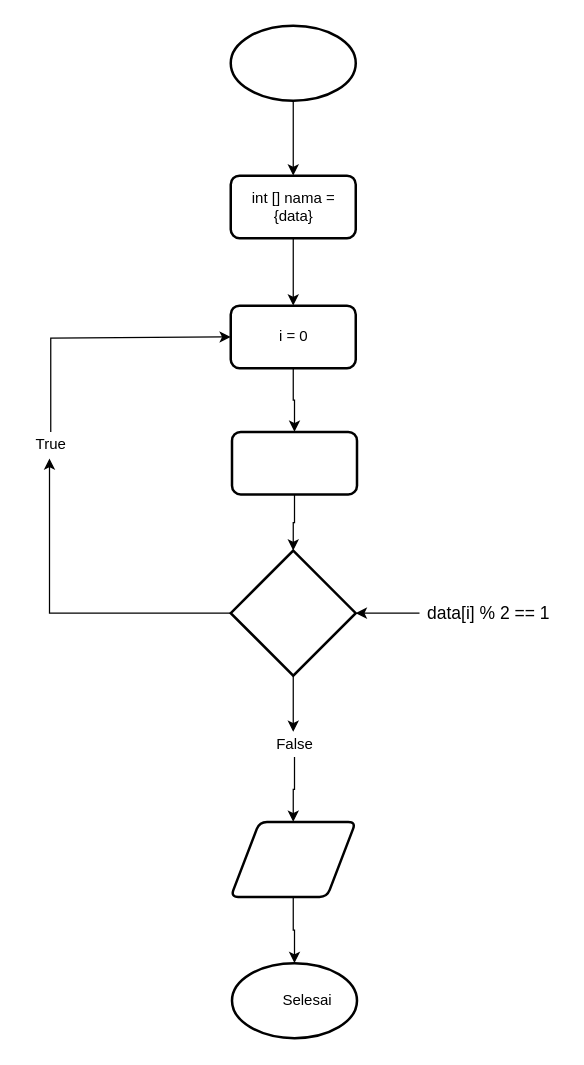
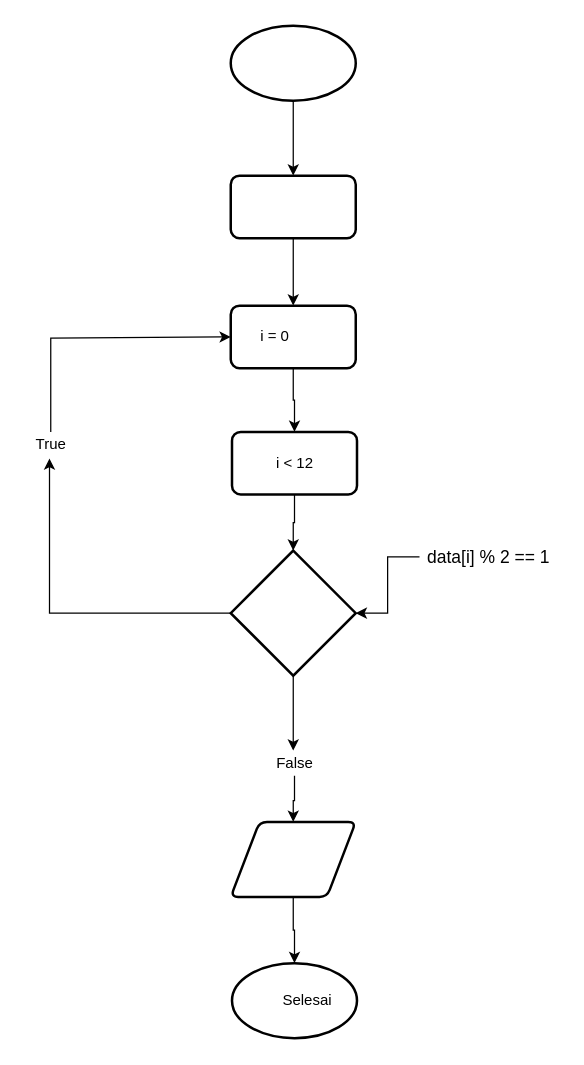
(293, 207) -> none
(293, 337) -> (274, 337)
none -> (294, 463)
(488, 613) -> (488, 557)
(294, 744) -> (294, 763)
